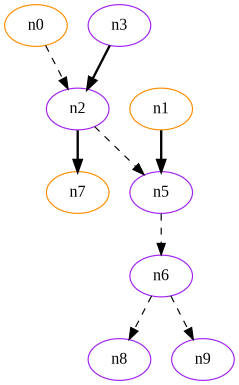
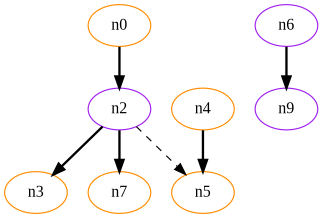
(119, 26) -> (36, 193)
(54, 62) -> (119, 62)
(101, 62) -> (82, 147)
(161, 109) -> (203, 109)
(161, 193) -> (203, 193)
(161, 229) -> none
(179, 313) -> (286, 62)
(119, 360) -> none
